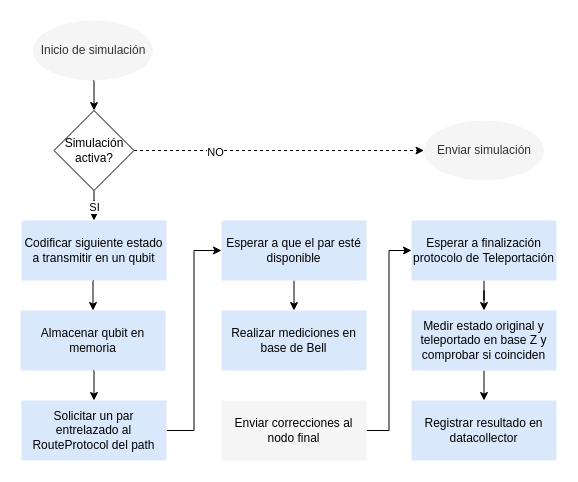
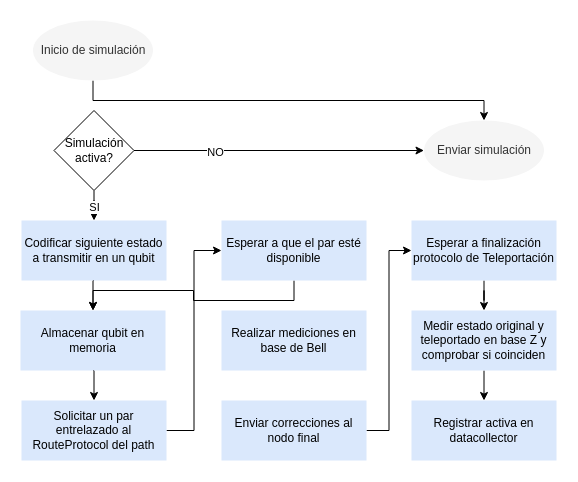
(94, 92) -> (285, 101)
(320, 151) -> (320, 151)
(294, 301) -> (247, 301)
(294, 431) -> (294, 431)
(484, 431) -> (484, 431)
